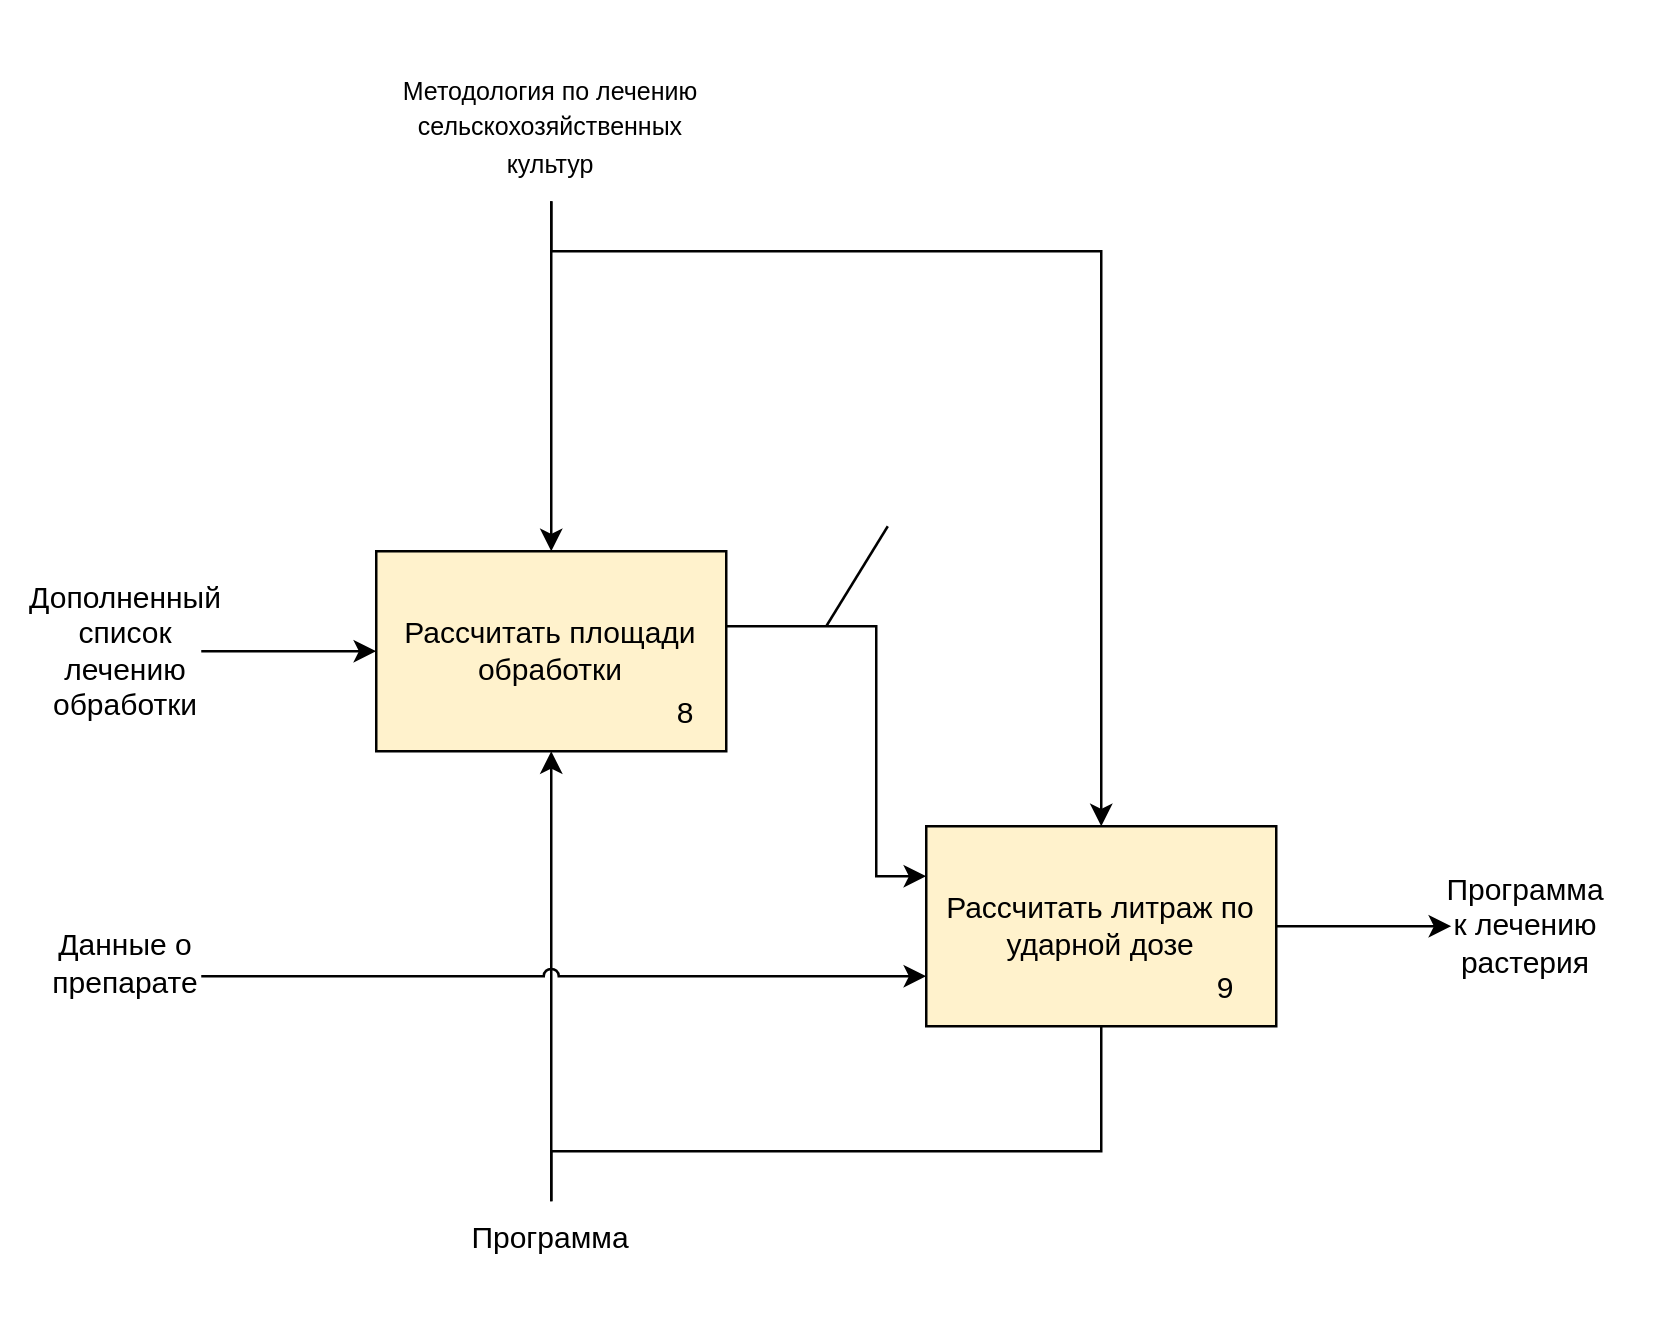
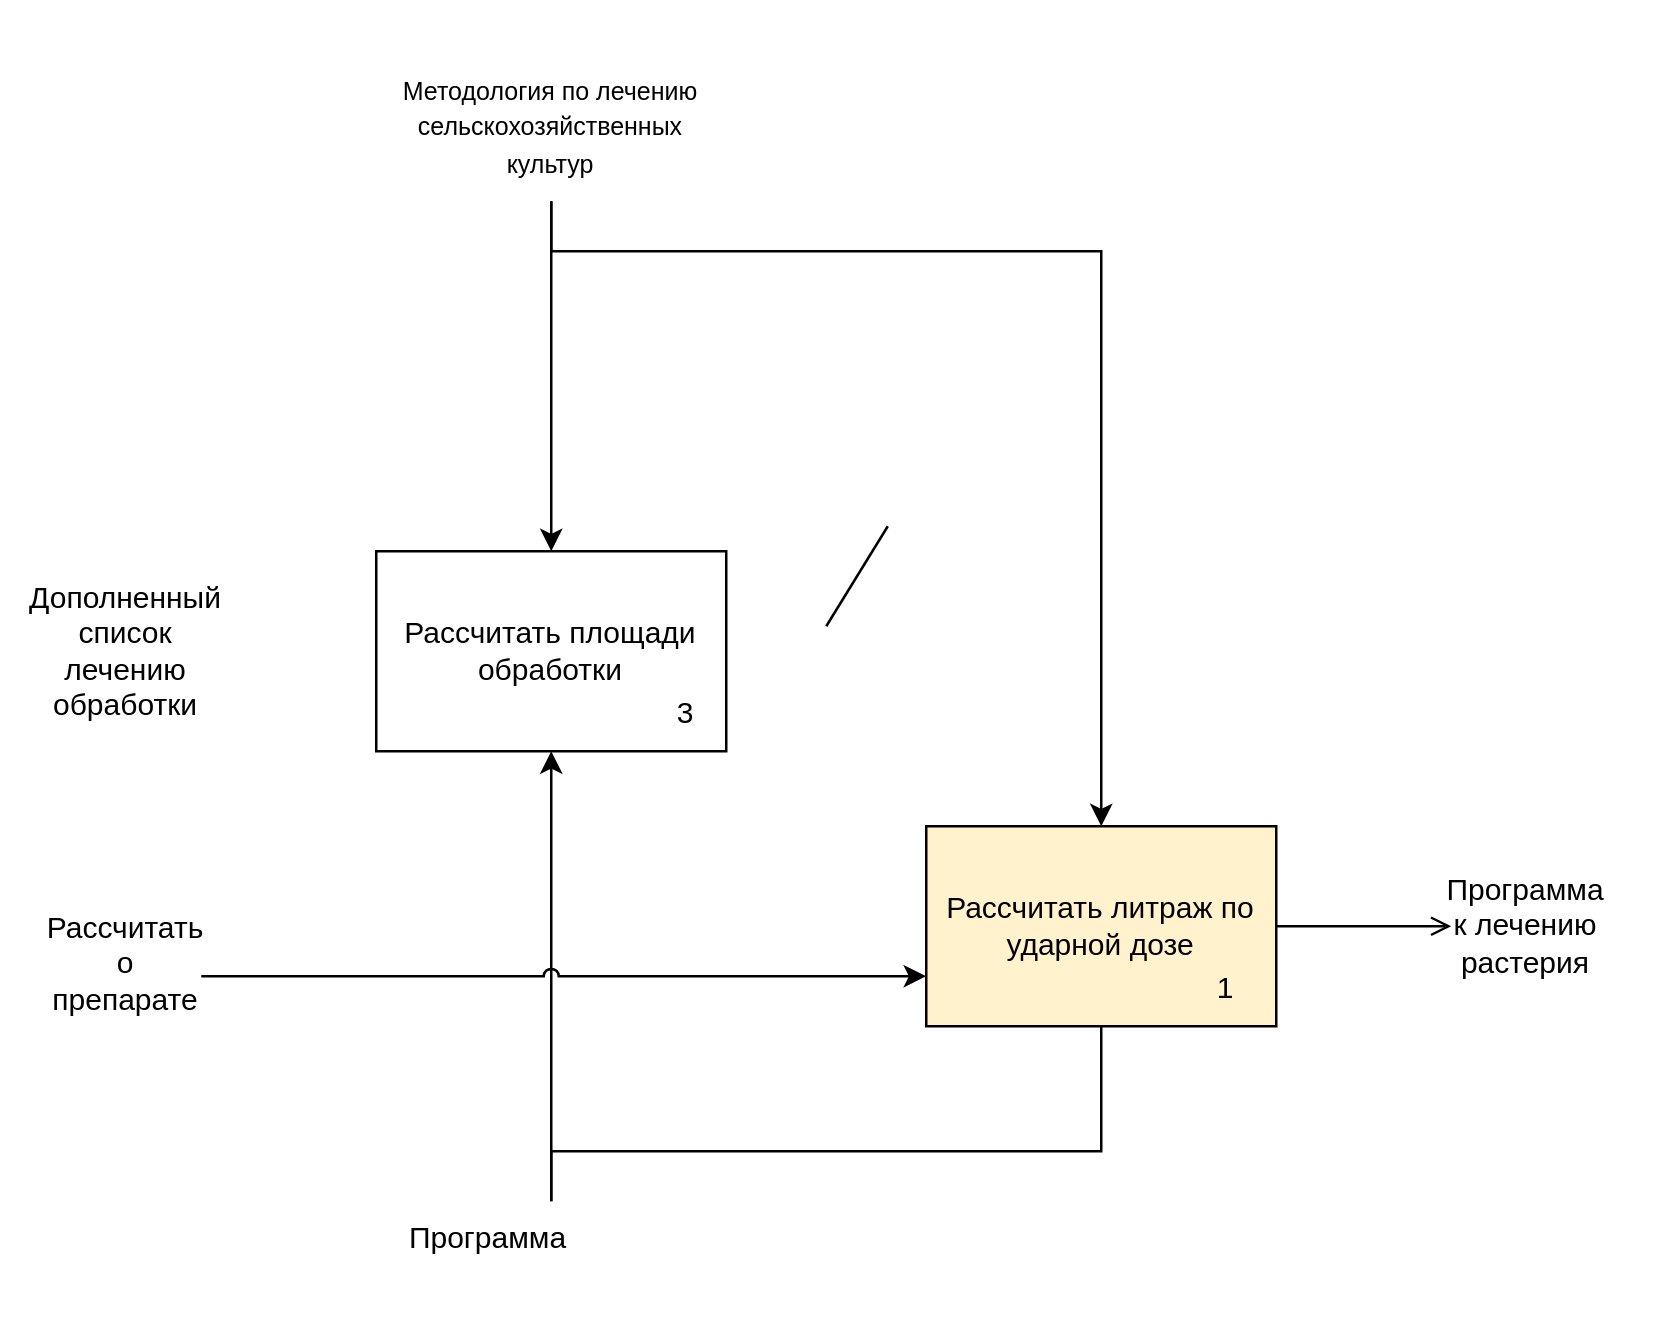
(280, 651) -> none
(551, 651) -> (551, 651)
(876, 693) -> none
(686, 714) -> (686, 714)
(1433, 926) -> (1437, 926)
(126, 964) -> (126, 964)
(1226, 989) -> (1226, 989)
(551, 1239) -> (489, 1239)
